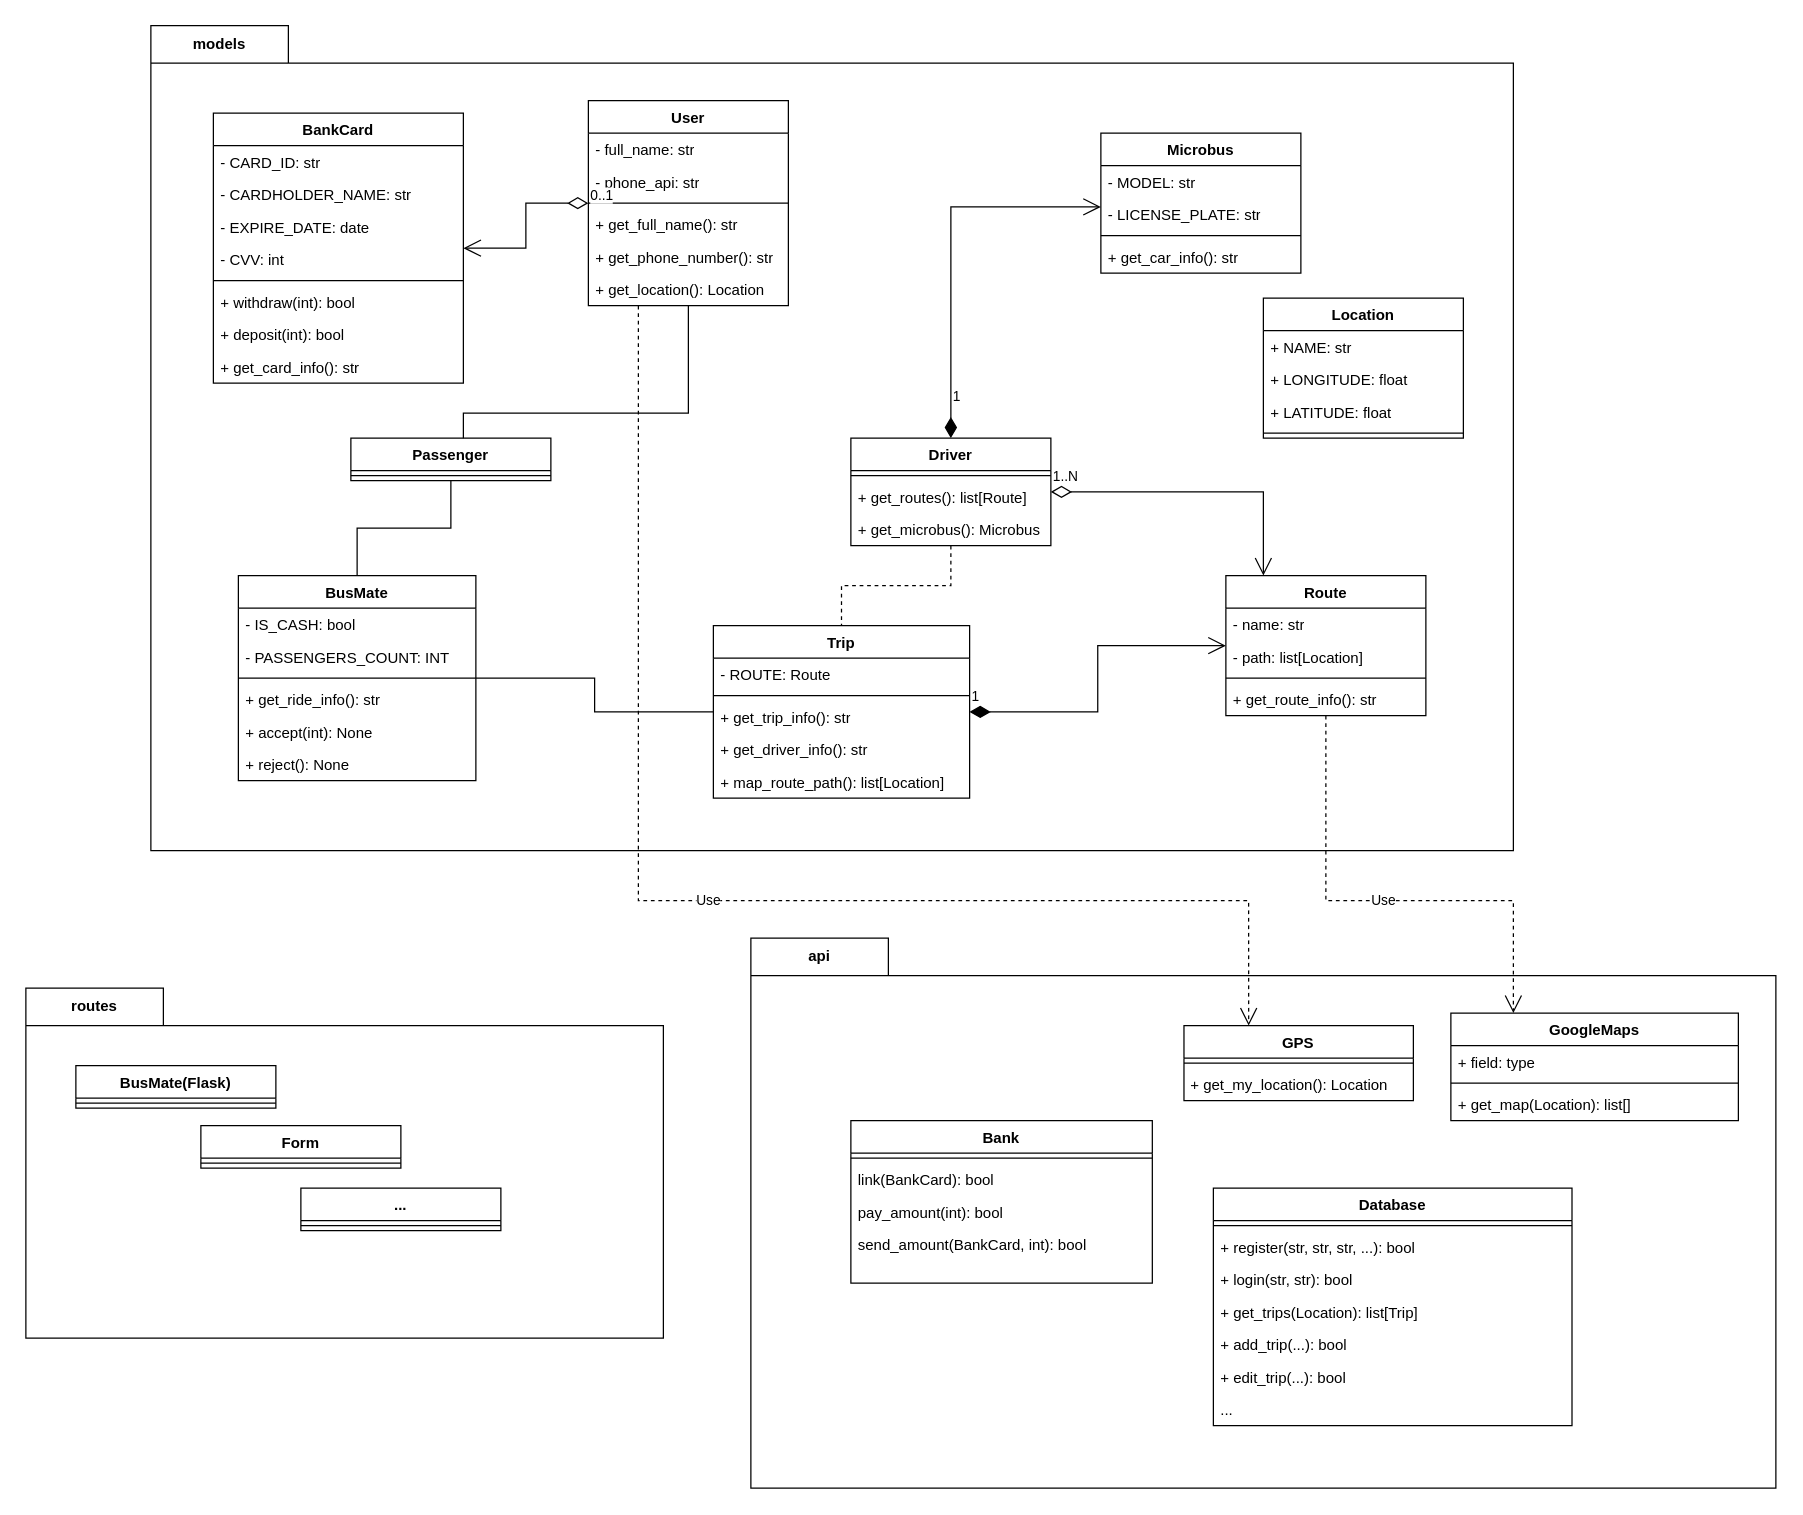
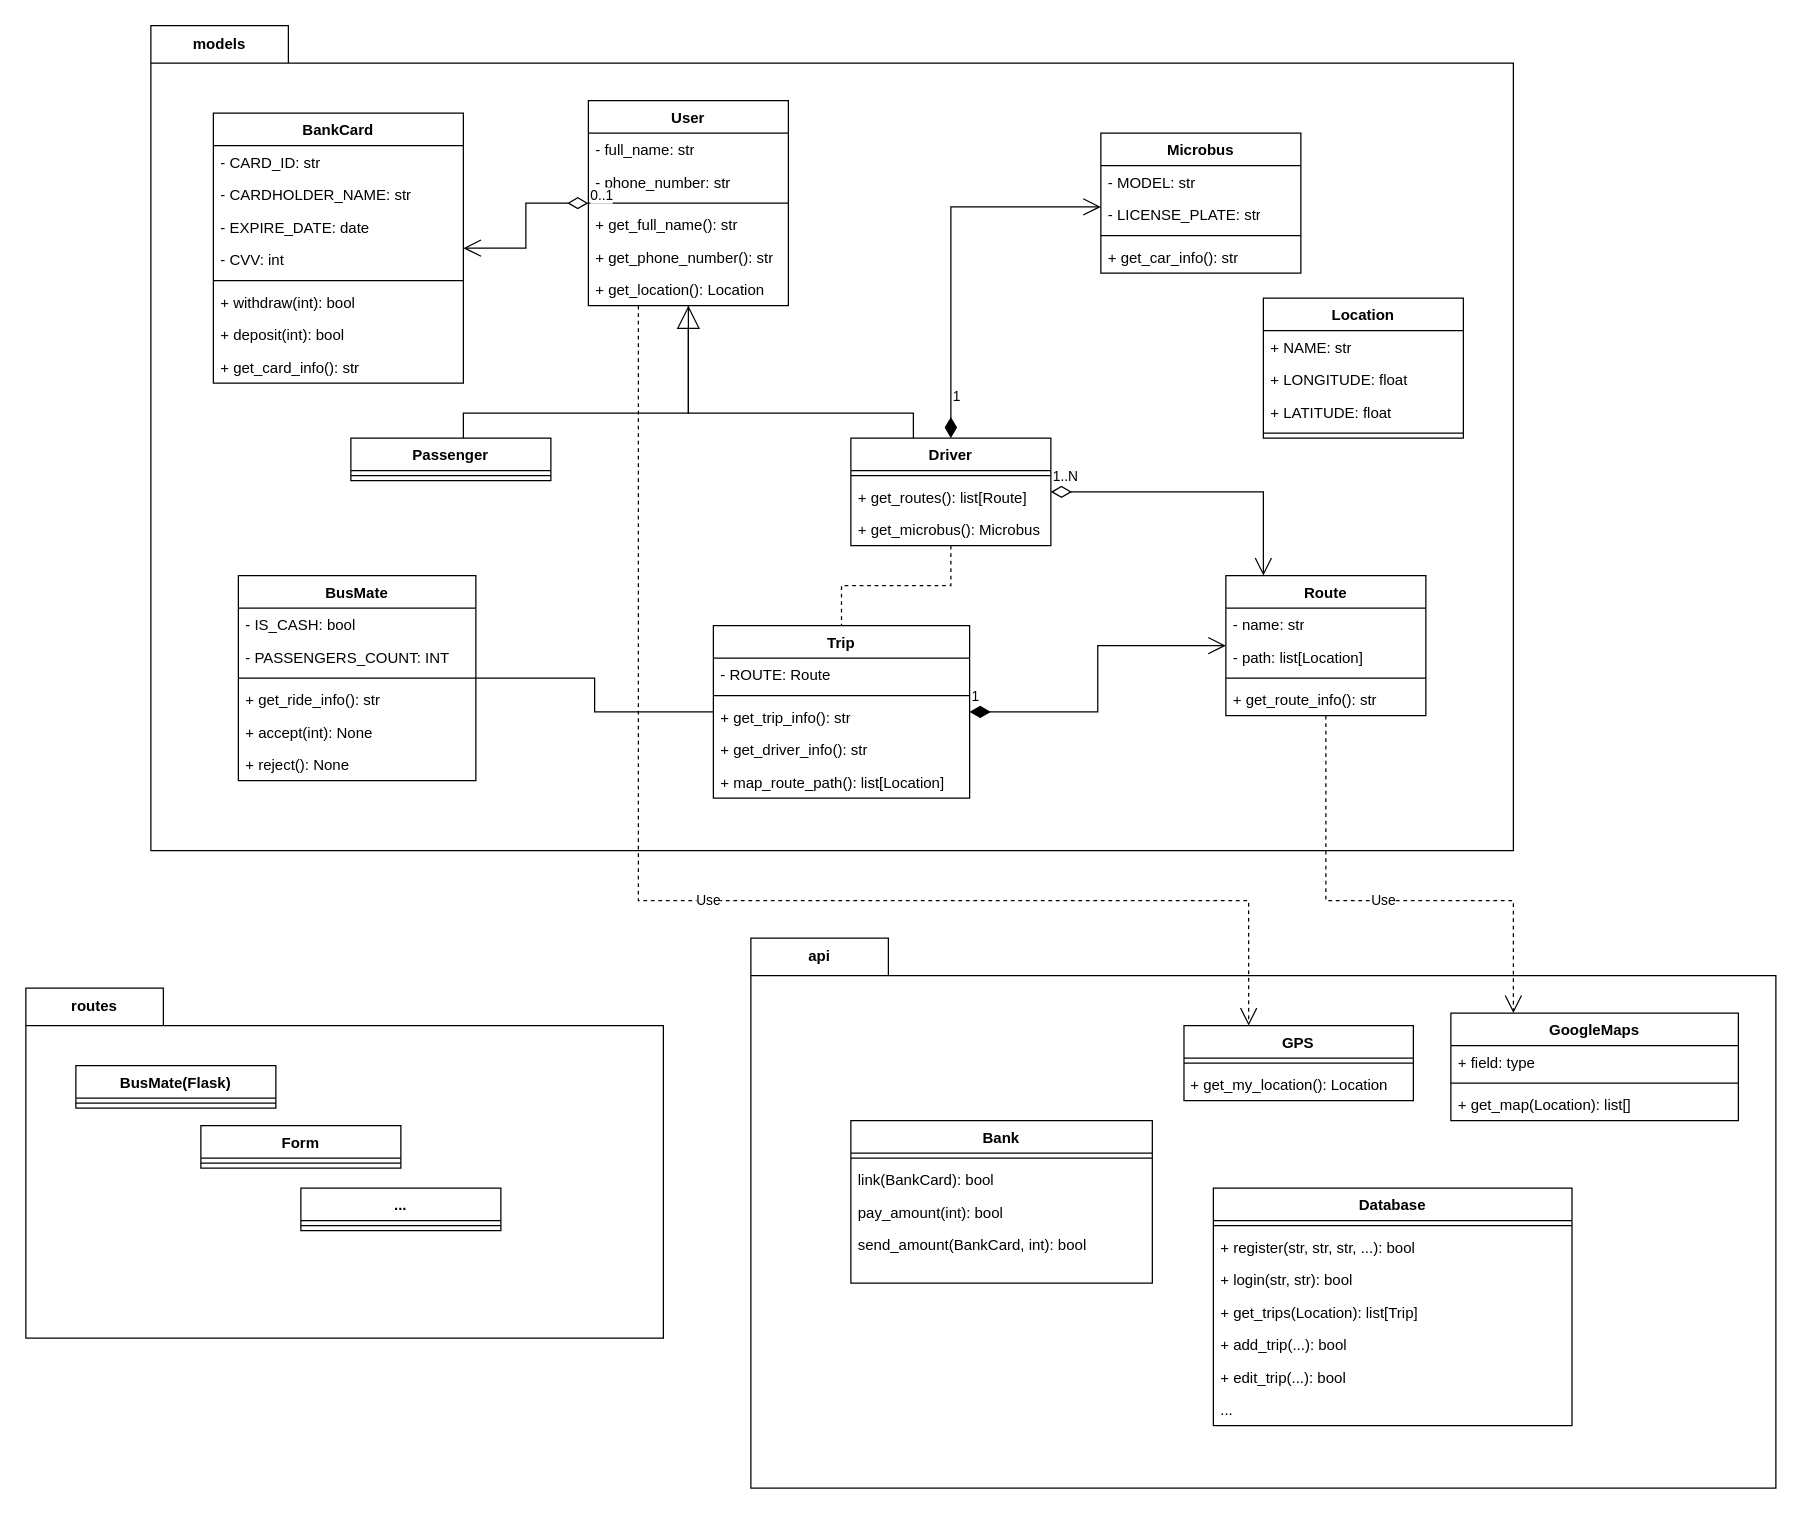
(655, 183) -> (670, 183)
none -> (814, 413)
(403, 528) -> none
